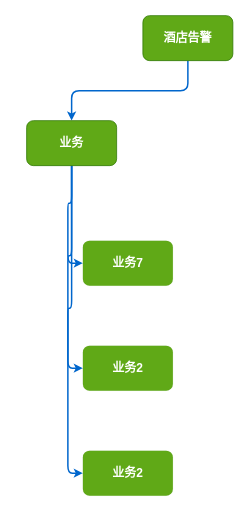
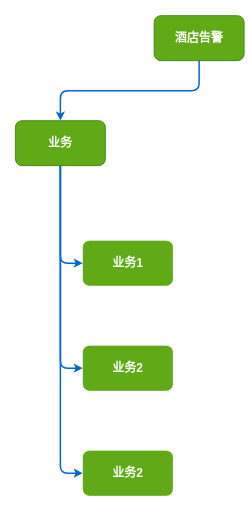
(188, 38) -> (199, 38)
(72, 143) -> (60, 143)
(128, 263) -> (128, 263)
